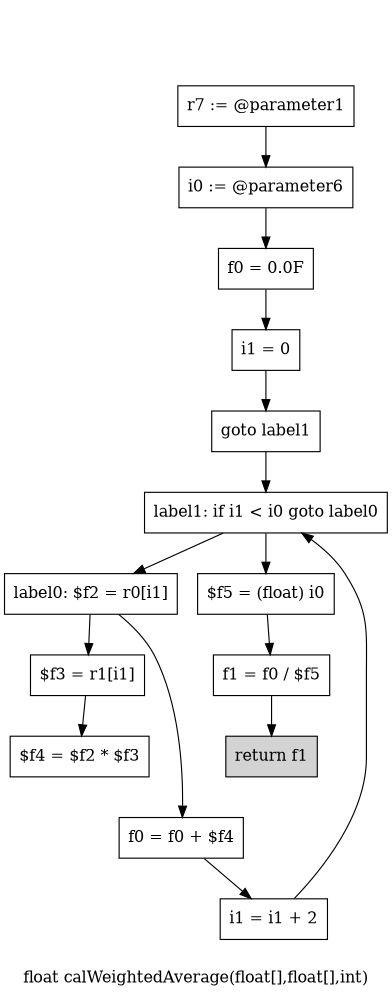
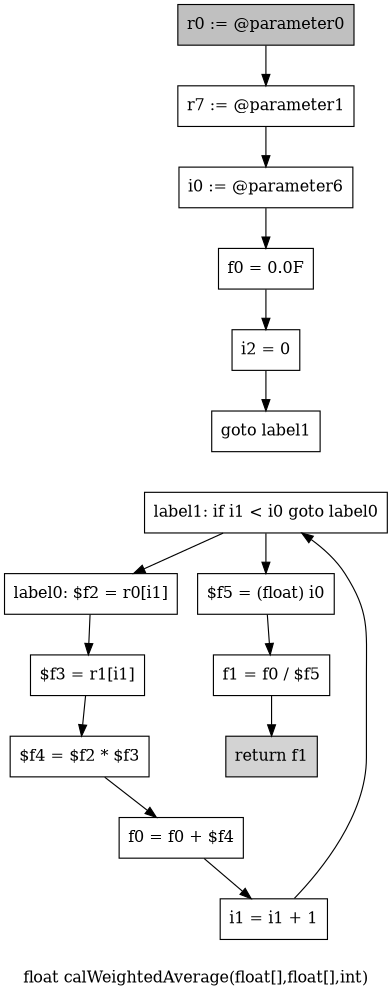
none -> (266, 25)
(266, 350) -> (266, 350)
(266, 466) -> none
(171, 702) -> (126, 794)
(274, 919) -> (274, 919)
